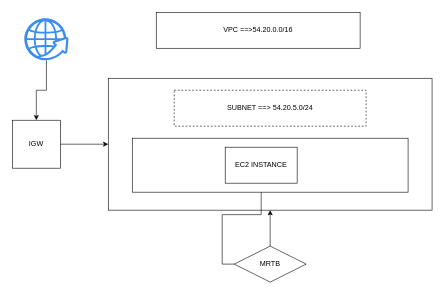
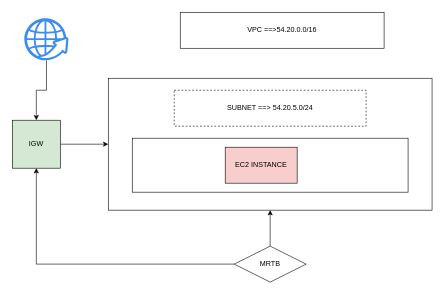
(258, 30) -> (282, 30)
(36, 144) -> (36, 144)
(261, 165) -> (261, 165)
(227, 215) -> (36, 264)
